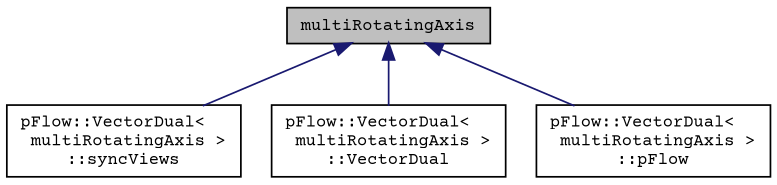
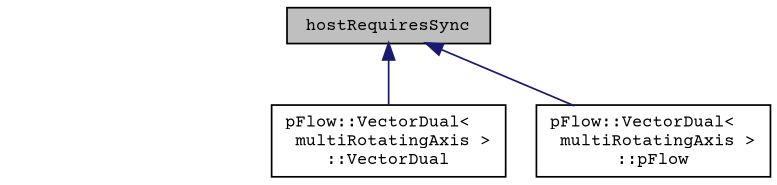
(389, 26) -> (389, 26)
(124, 141) -> none
